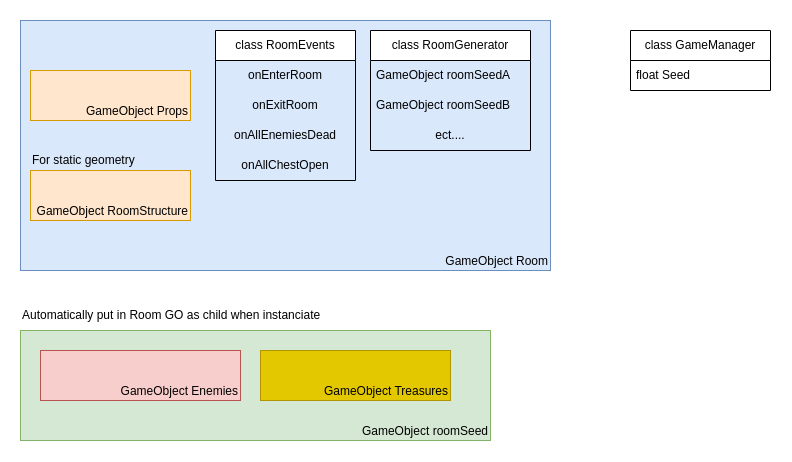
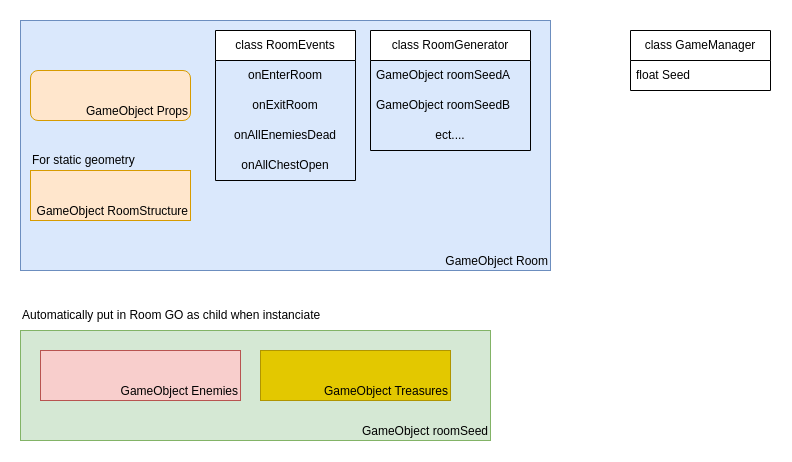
(111, 96) -> (111, 96)
